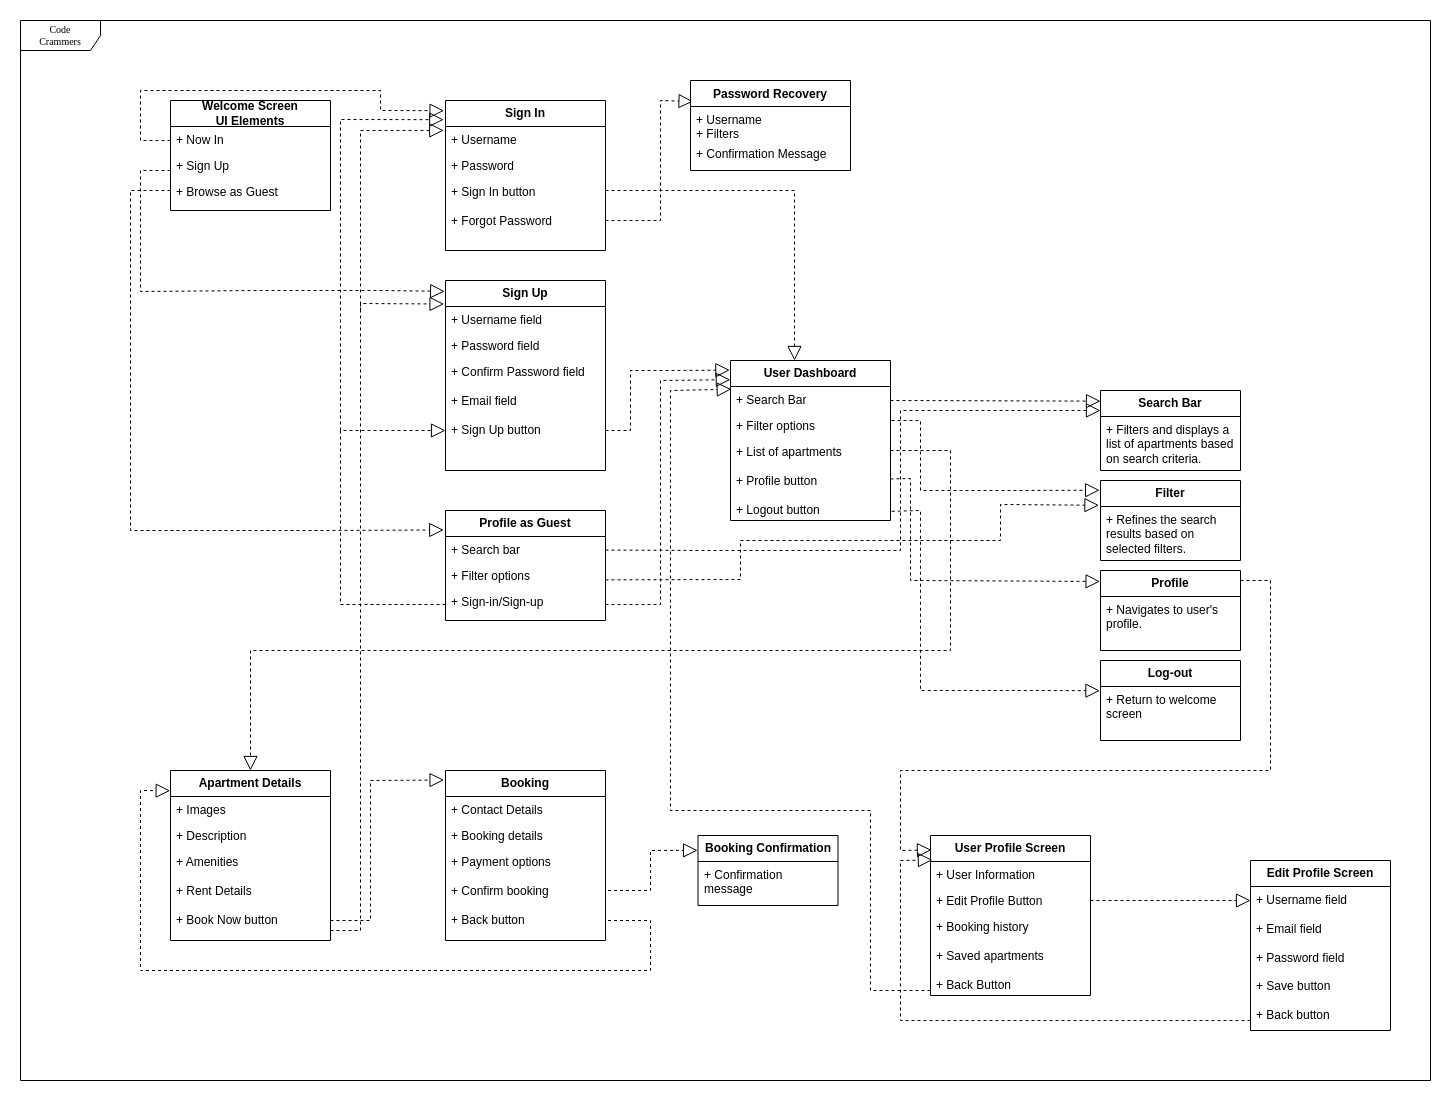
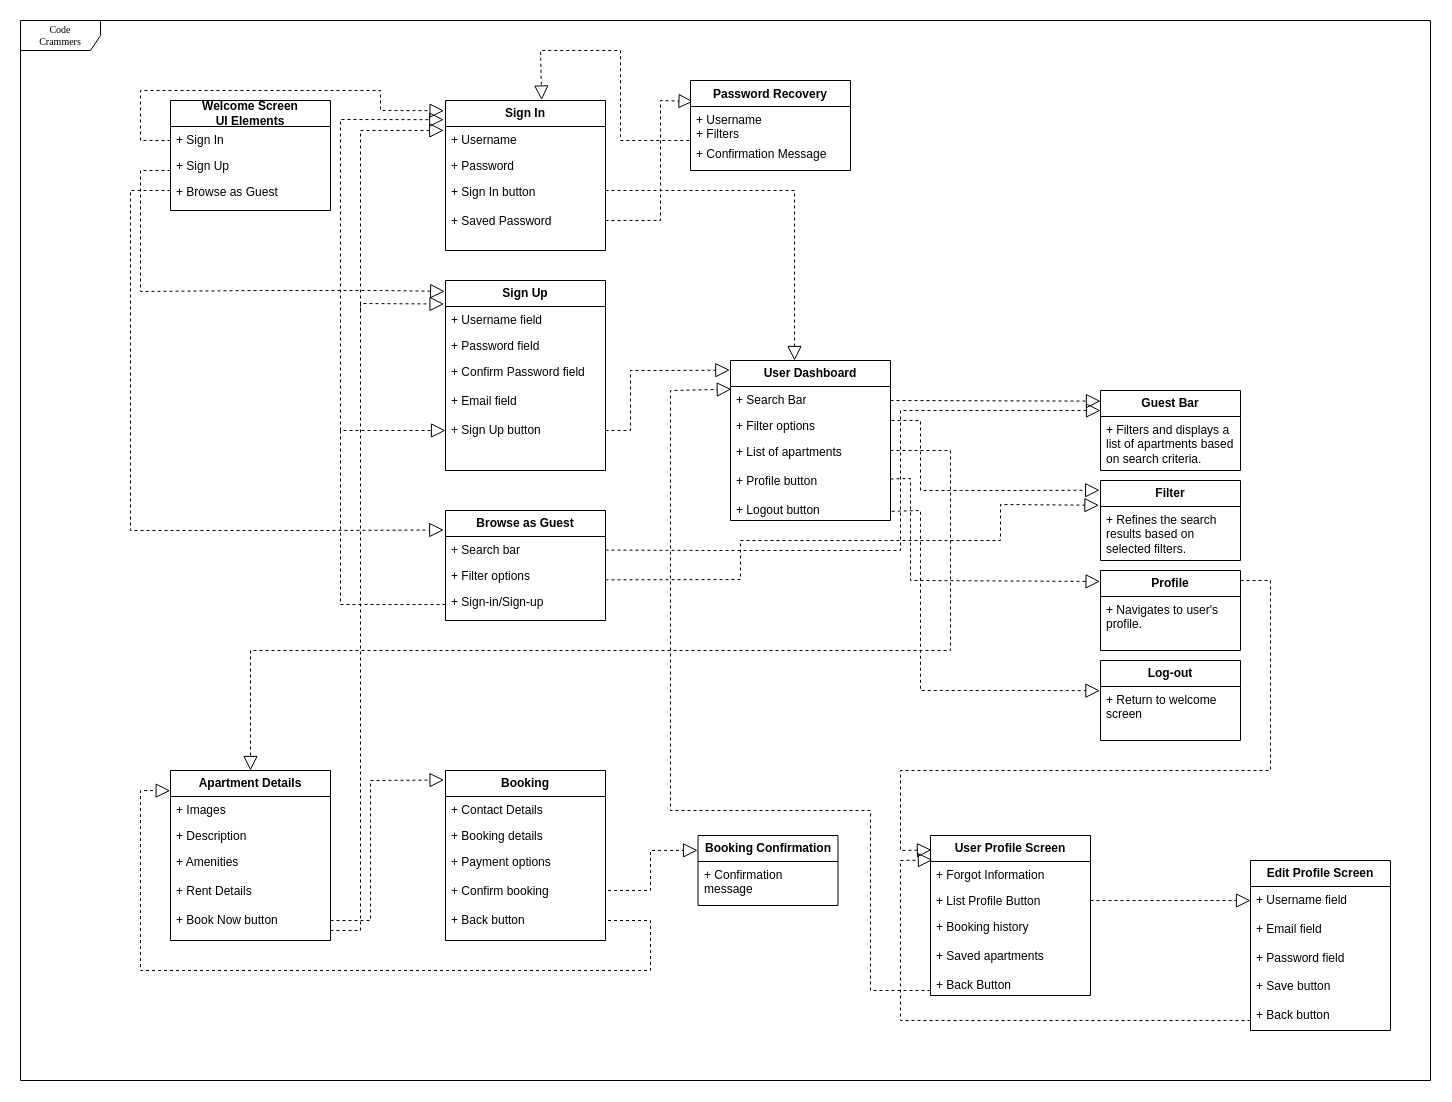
none -> (621, 72)
(200, 141) -> (202, 141)
(506, 200) -> (502, 200)
(1171, 404) -> (1171, 404)
(661, 492) -> none
(526, 524) -> (526, 524)
(992, 876) -> (999, 876)
(998, 902) -> (998, 902)
